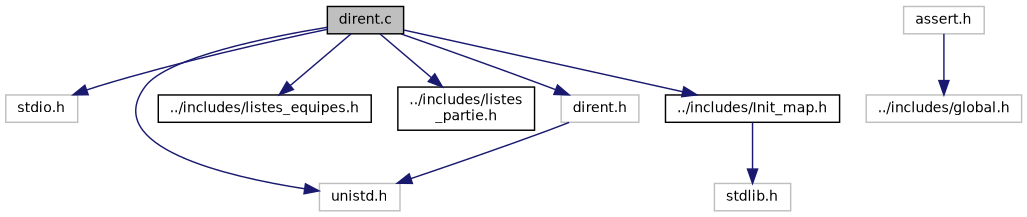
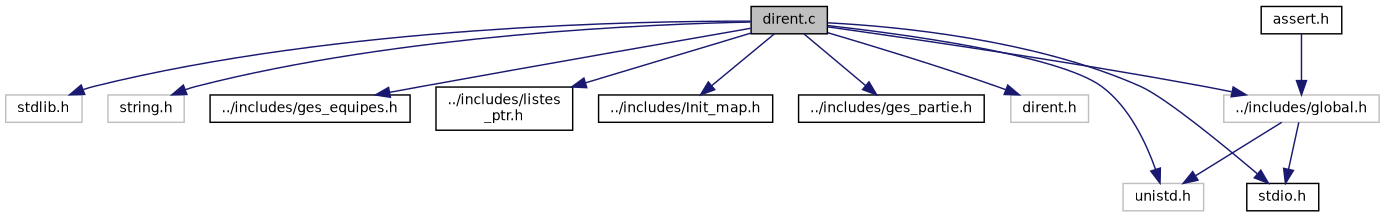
(944, 20) -> (1301, 20)
none -> (1030, 57)
(42, 109) -> (1283, 197)
none -> (146, 109)
(265, 109) -> (310, 109)
(466, 109) -> (504, 109)
none -> (891, 109)
(753, 146) -> (415, 36)
none -> (1294, 146)
(490, 151) -> (1241, 148)
